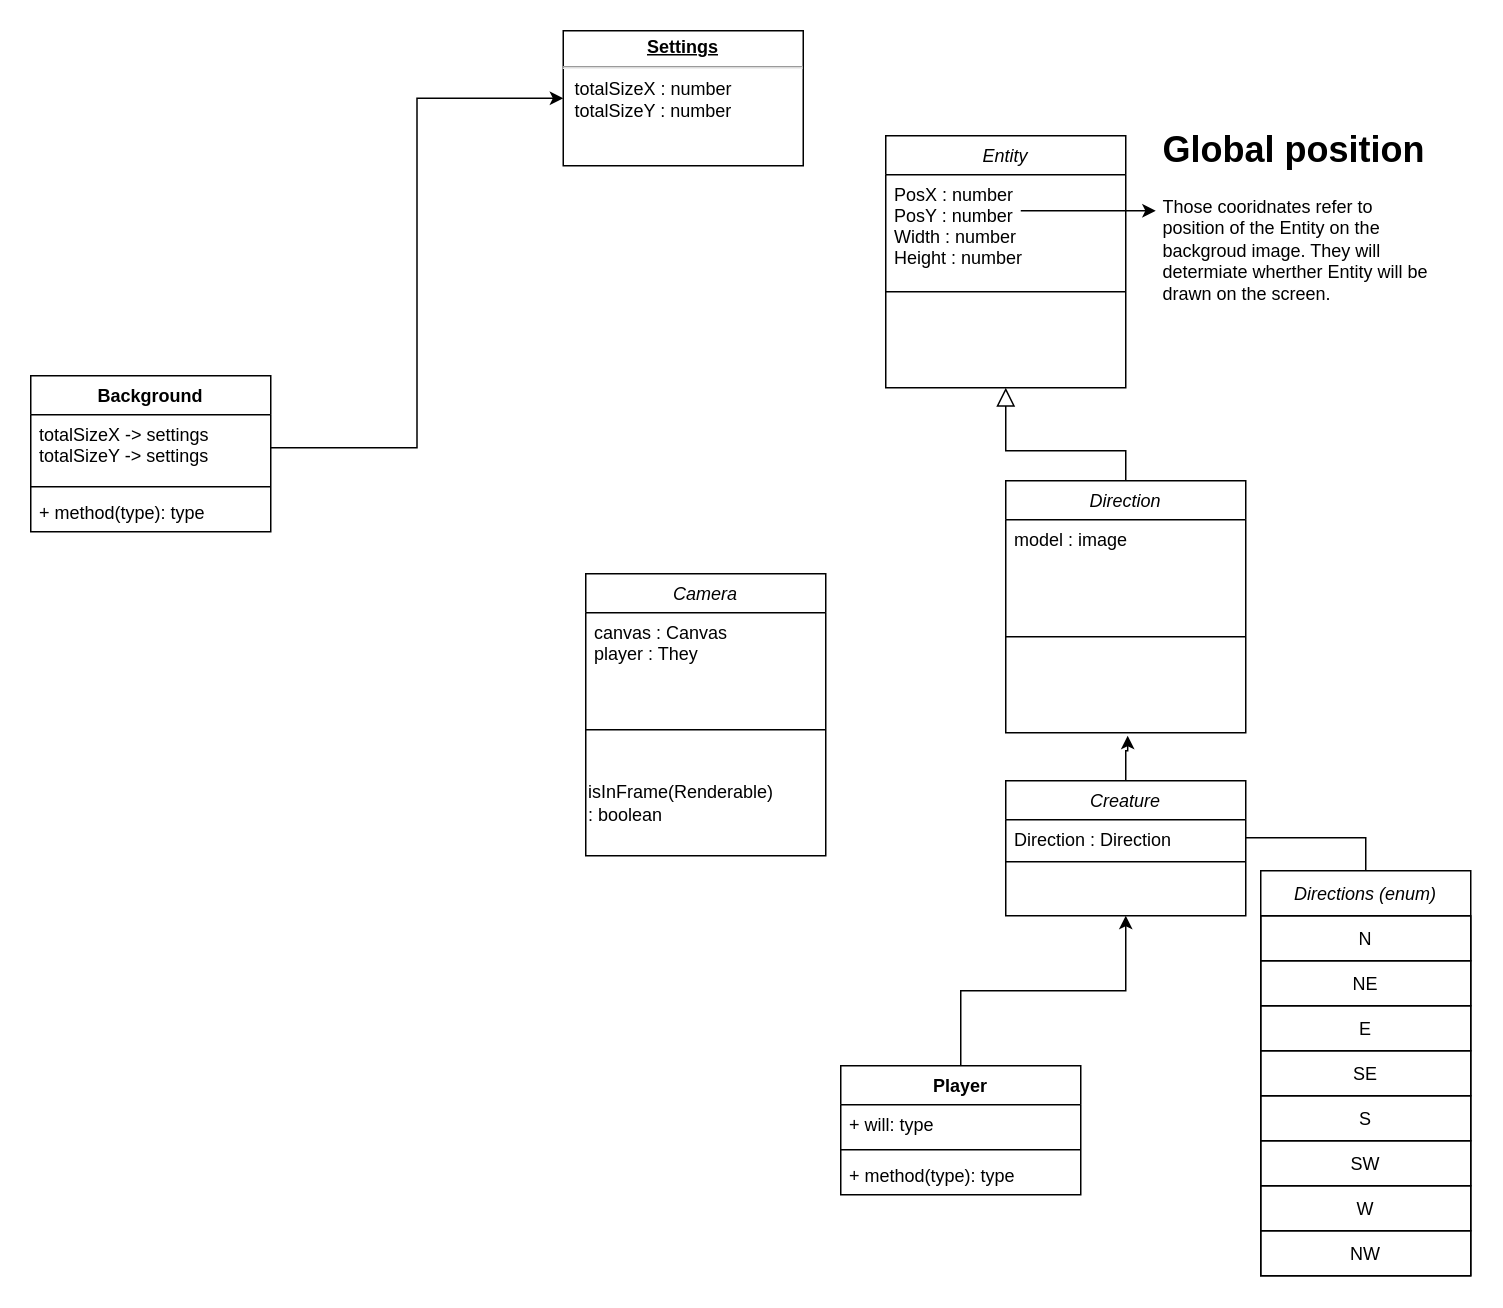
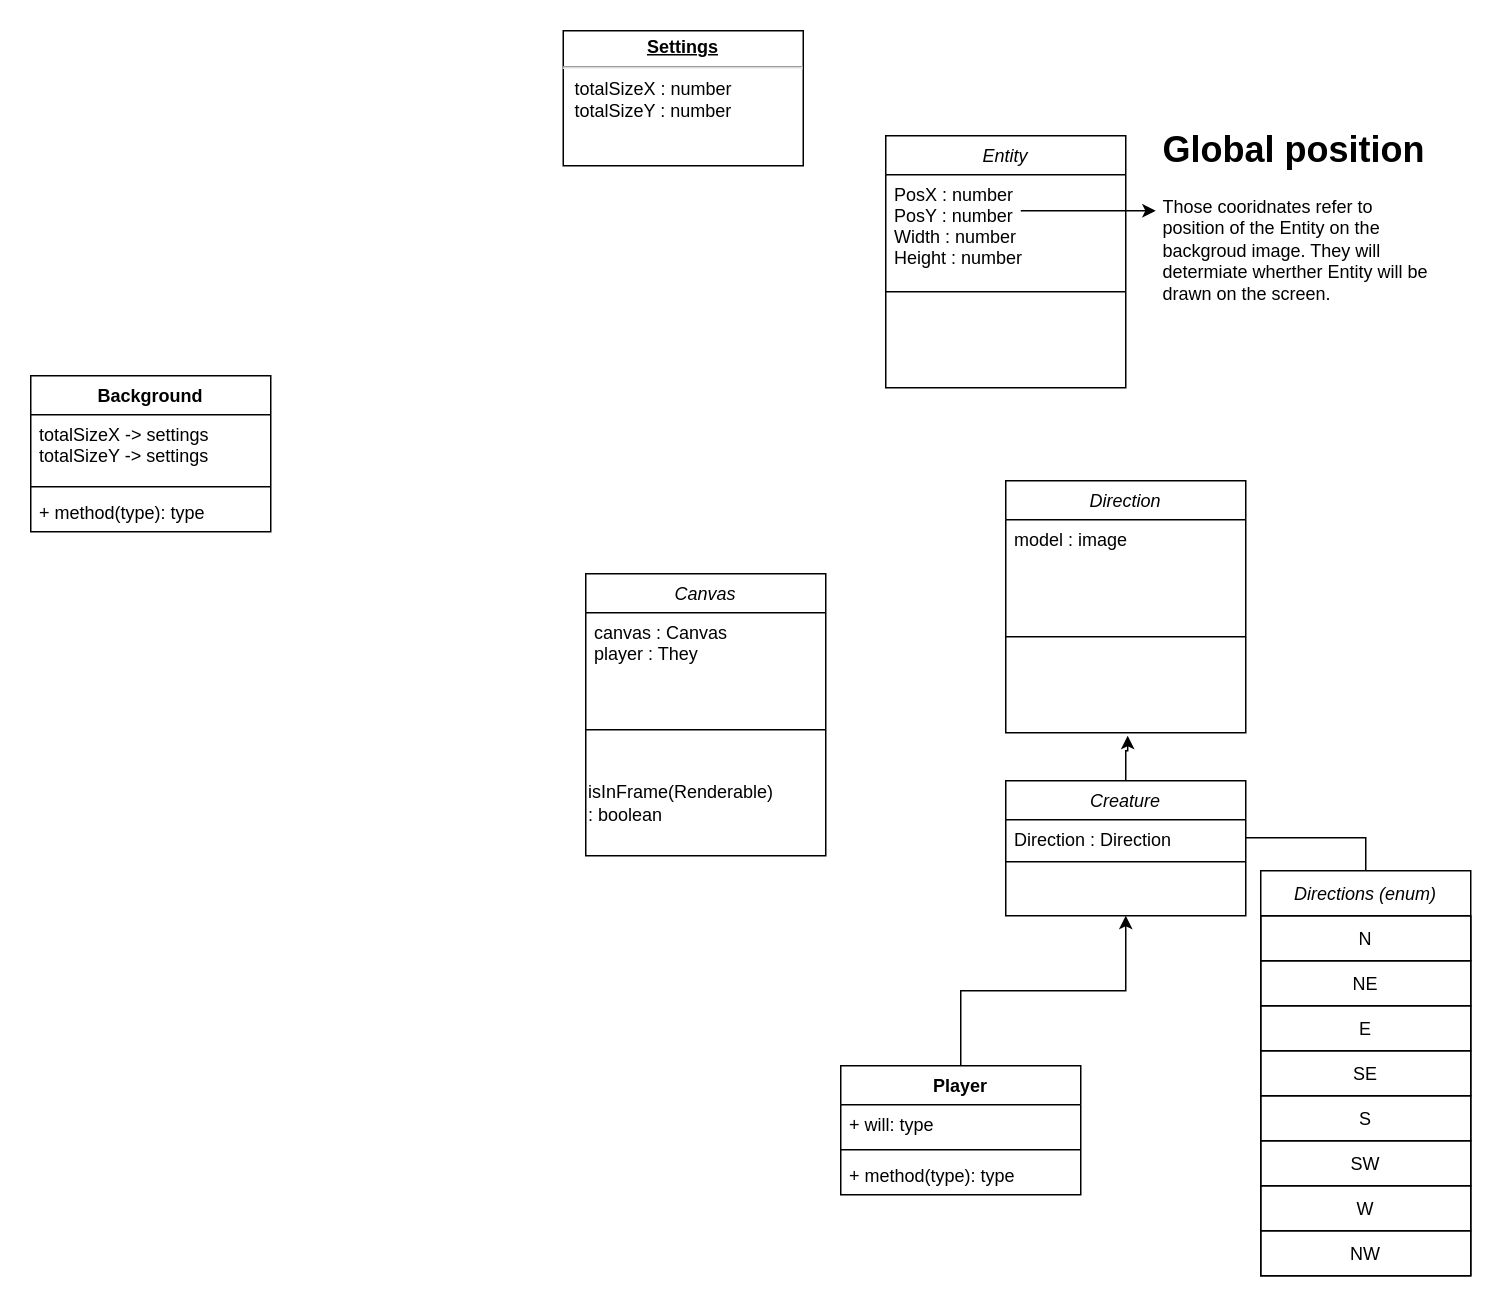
(417, 278) -> none
(1059, 451) -> none
(705, 594) -> (705, 594)
